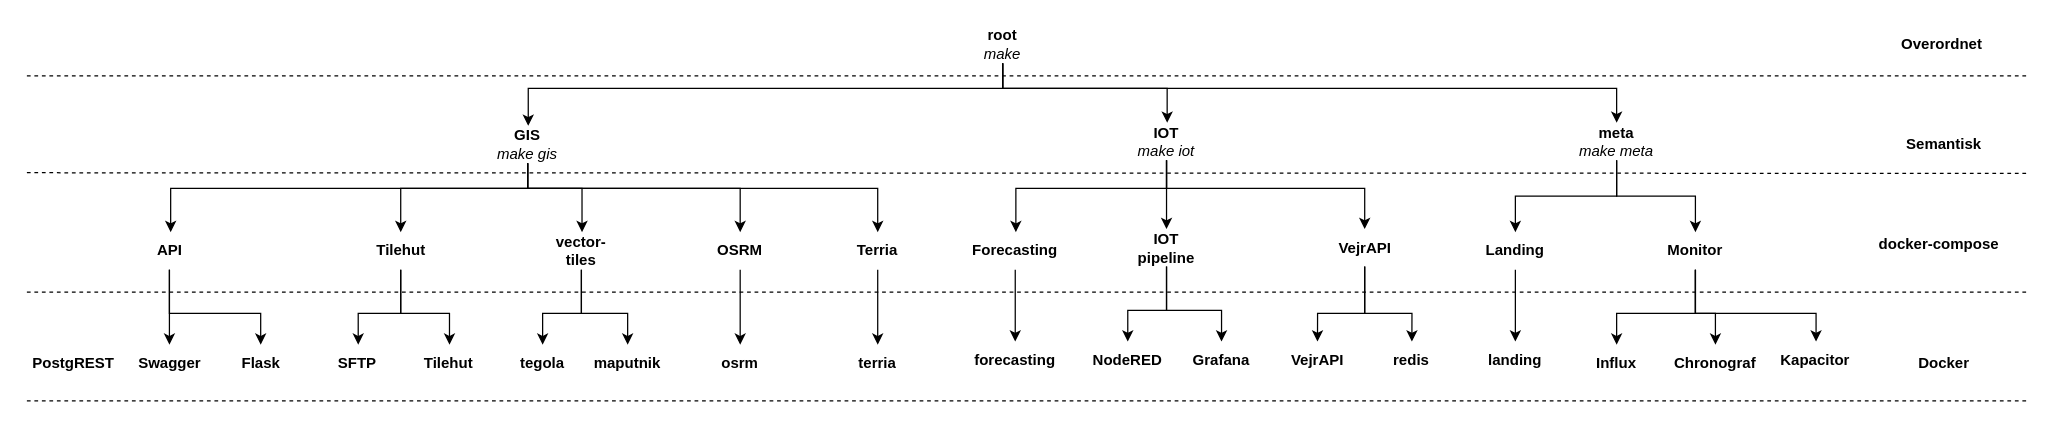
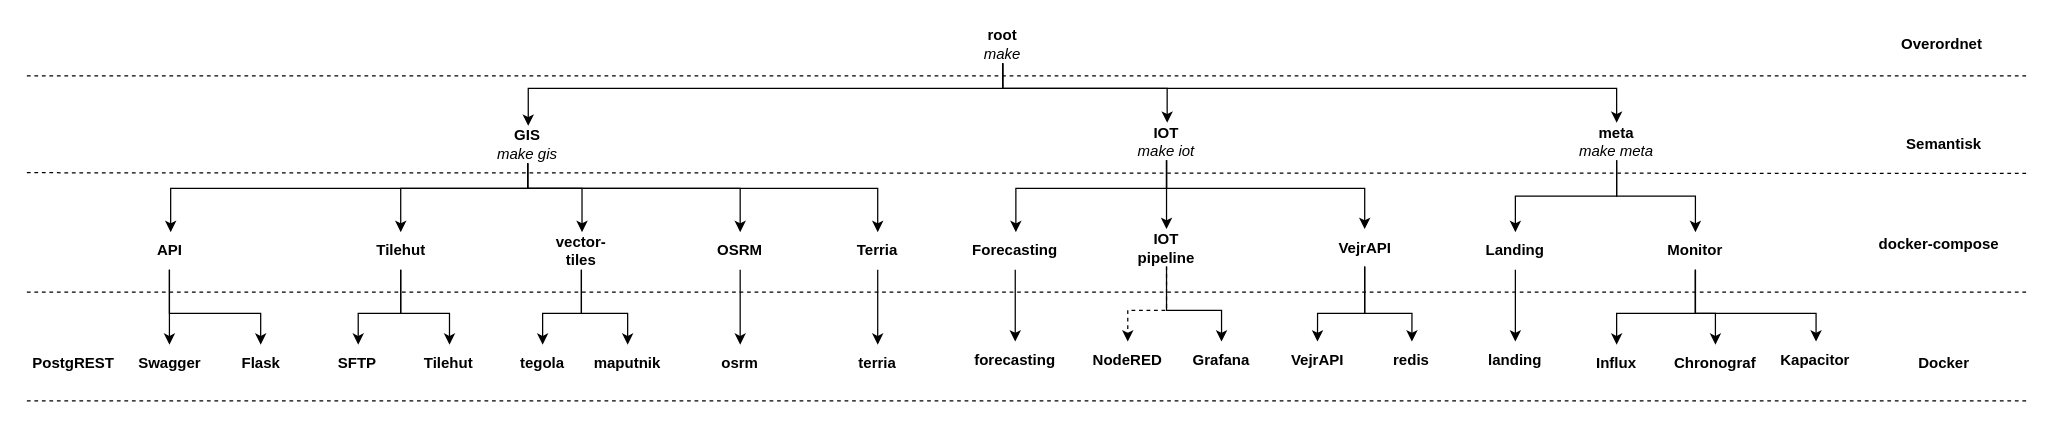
(1135, 310) -> (1135, 310)
